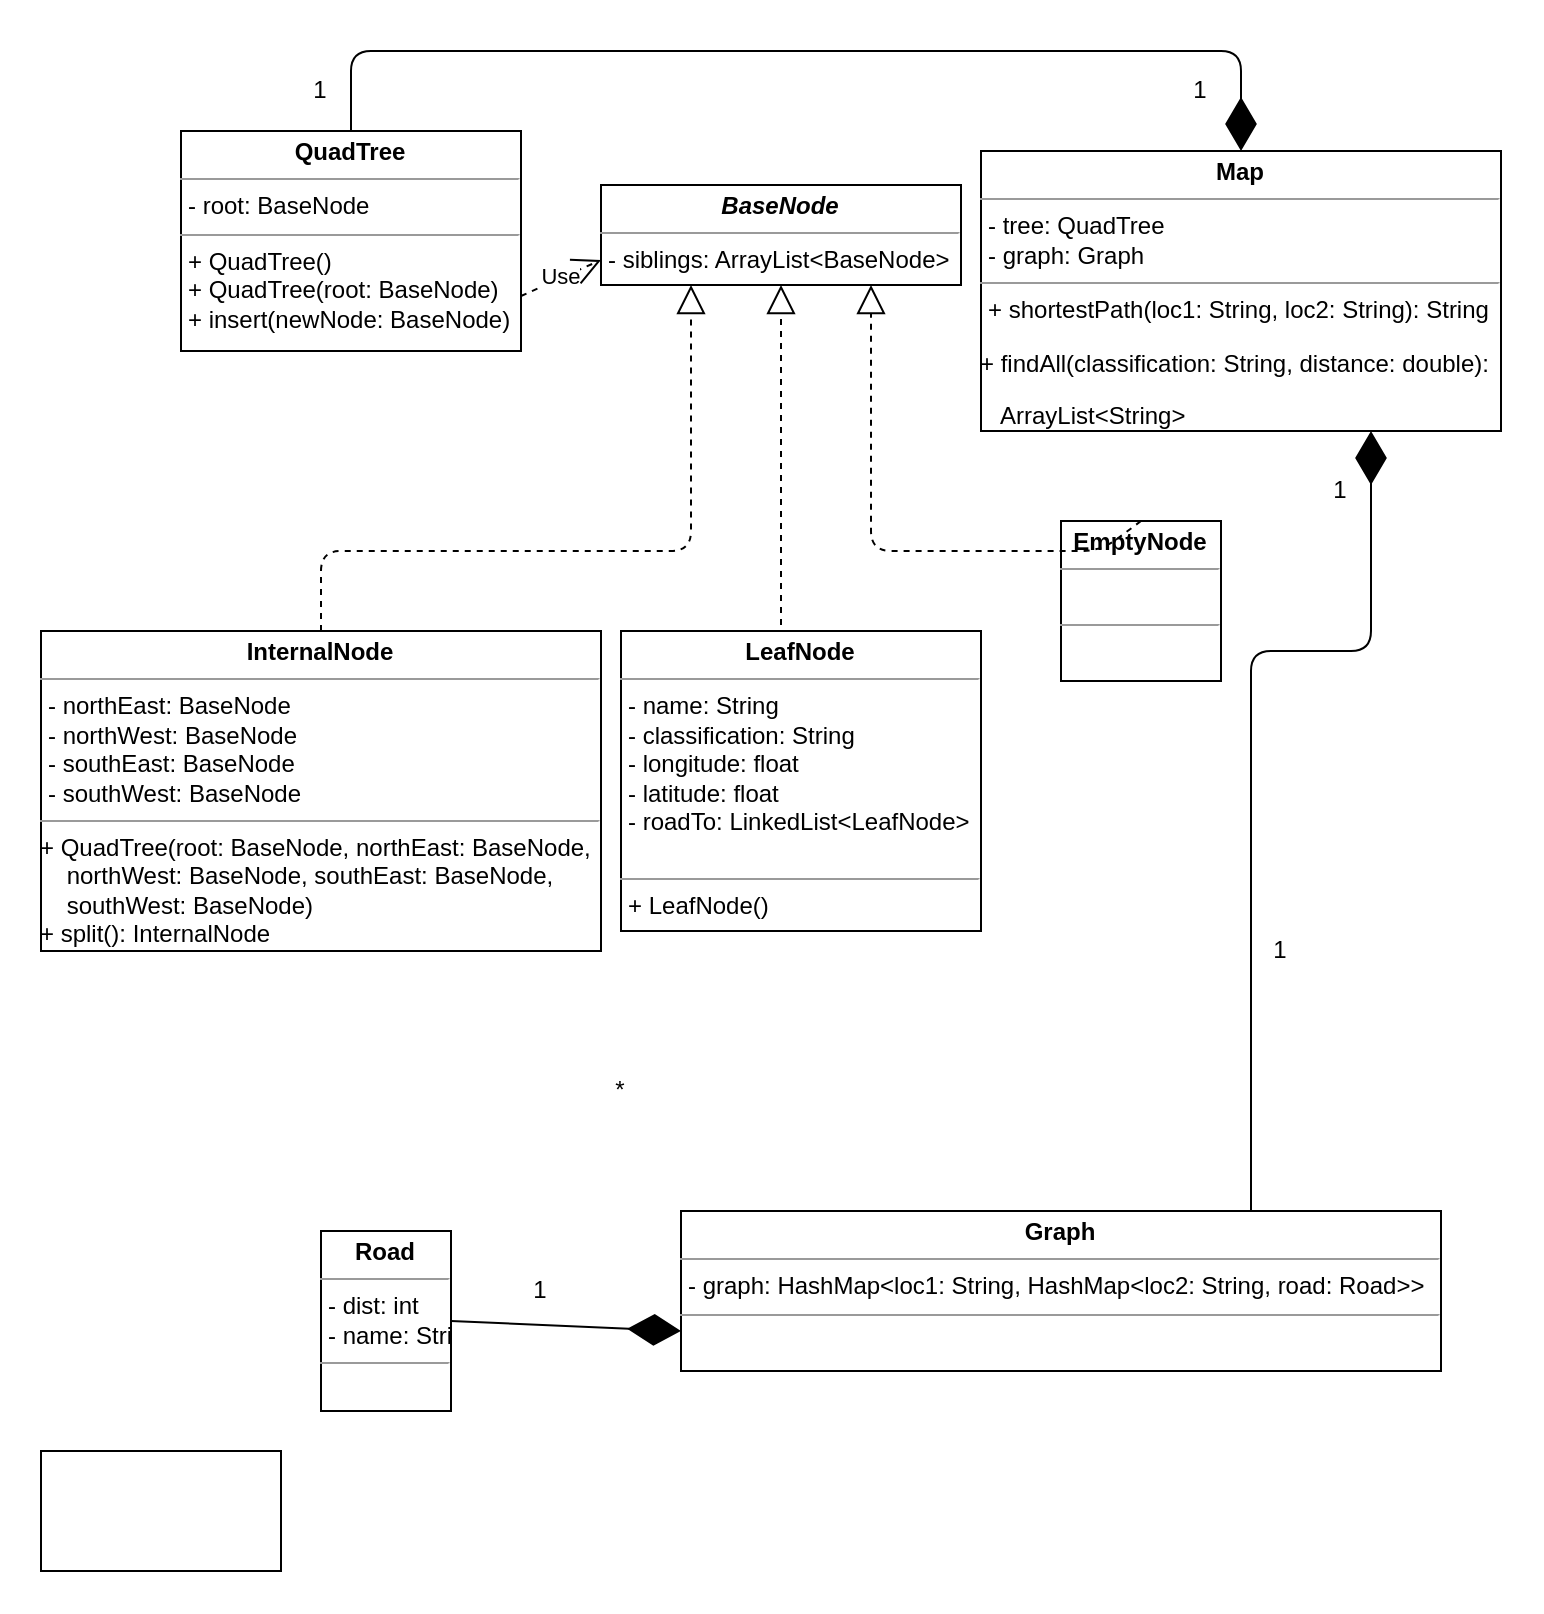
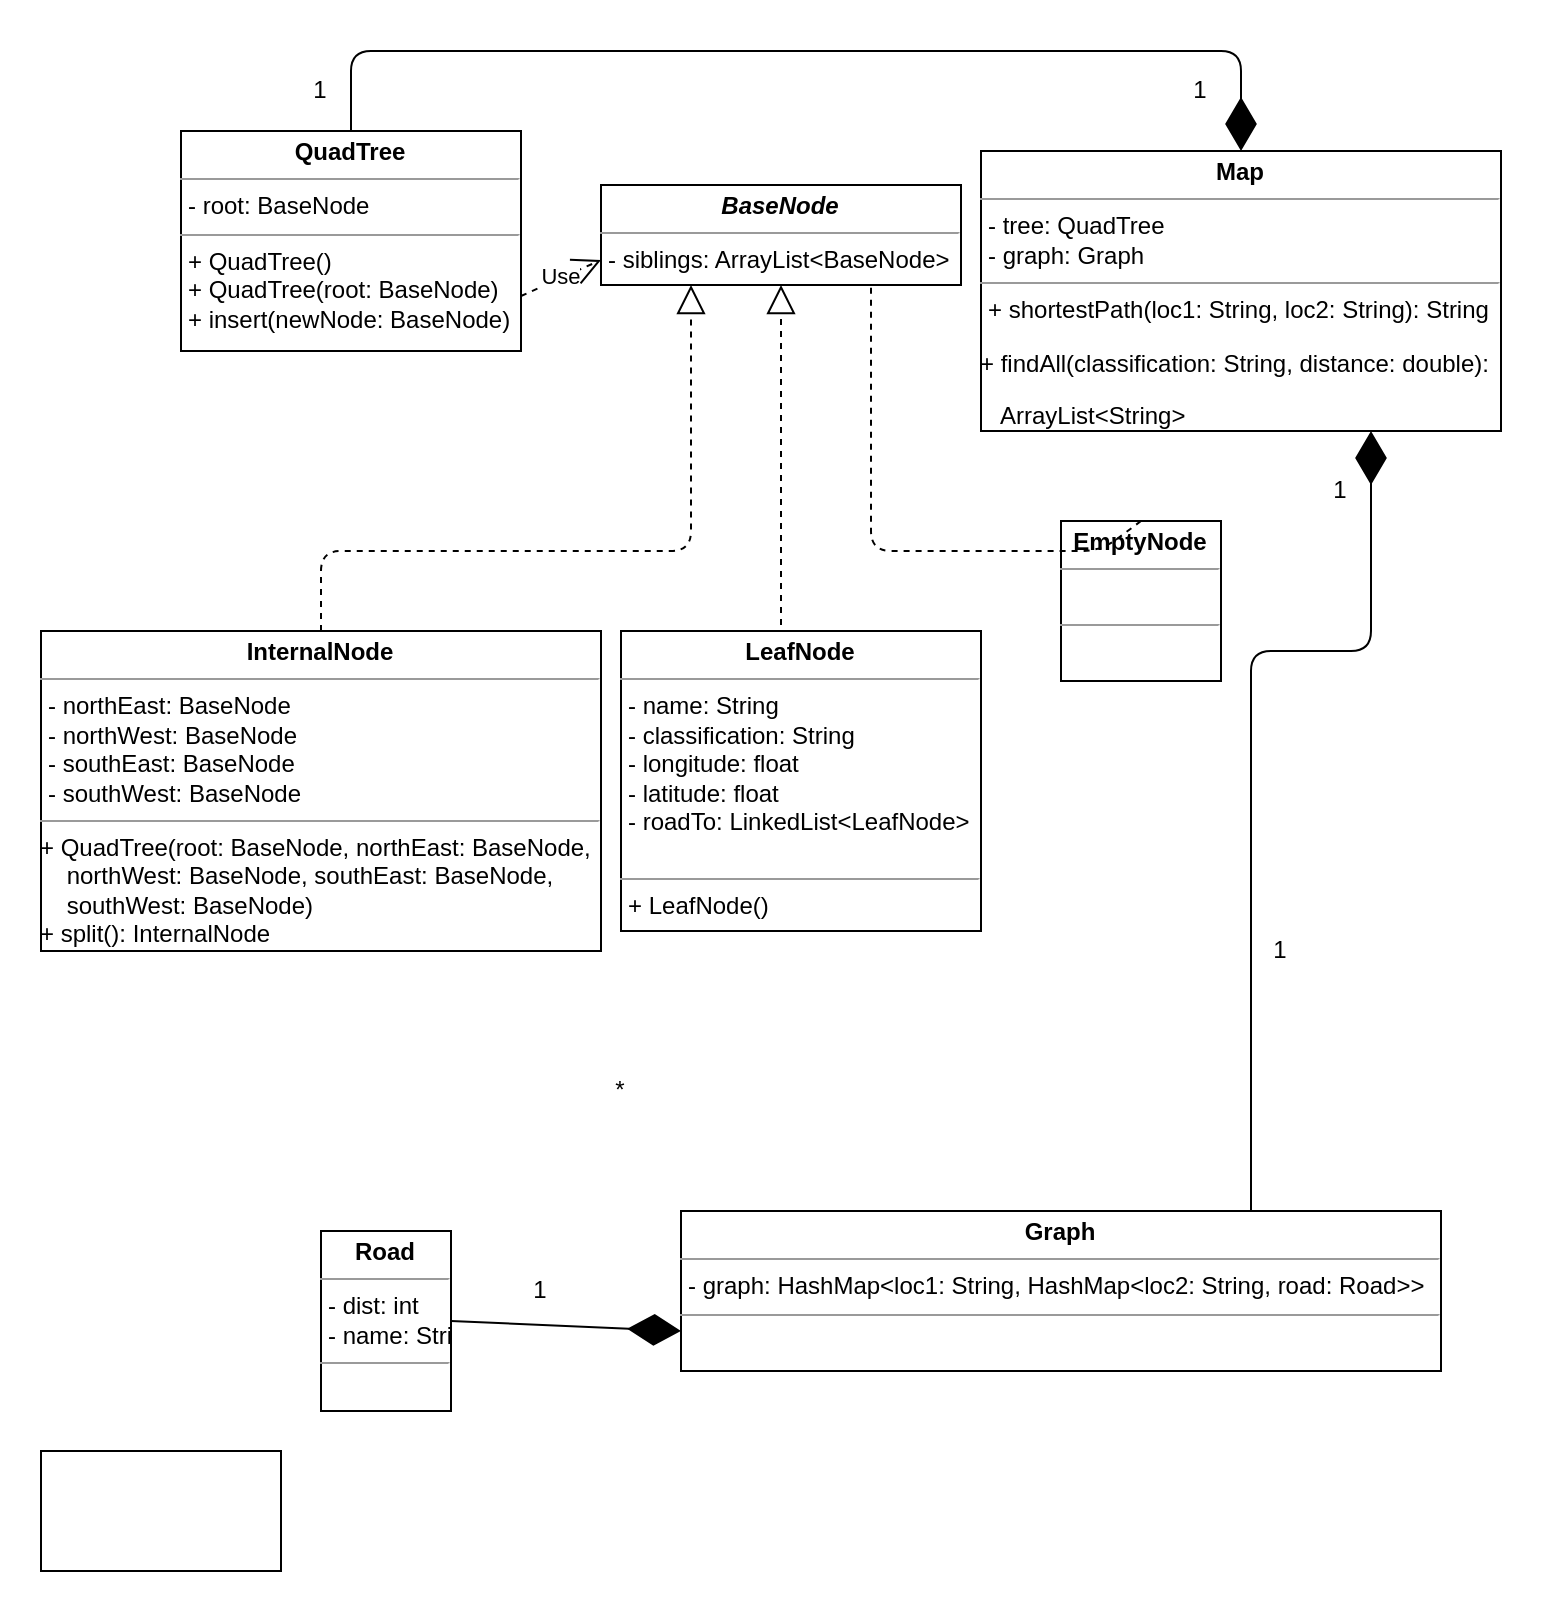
(871, 314) -> (871, 300)
